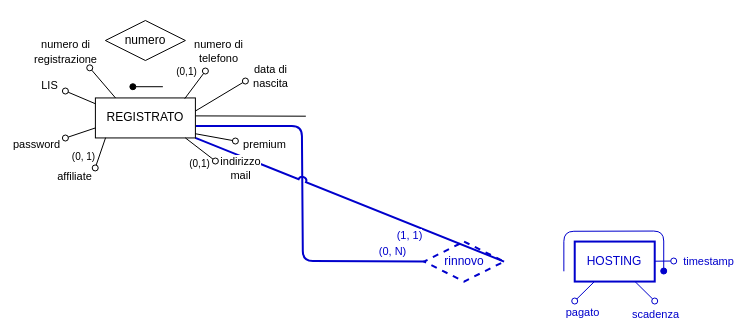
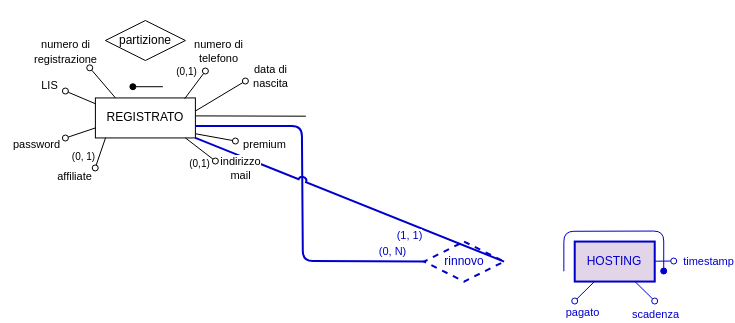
(146, 41) -> (146, 41)
(615, 262) -> (615, 262)
